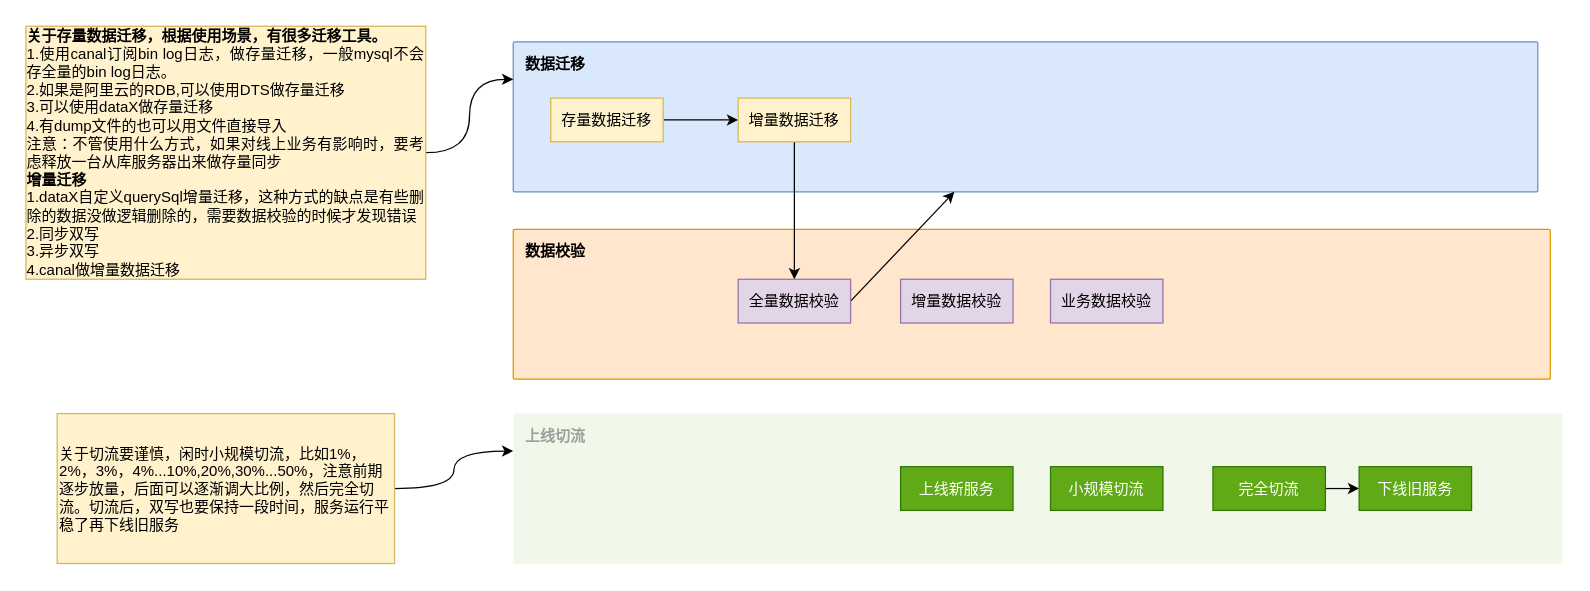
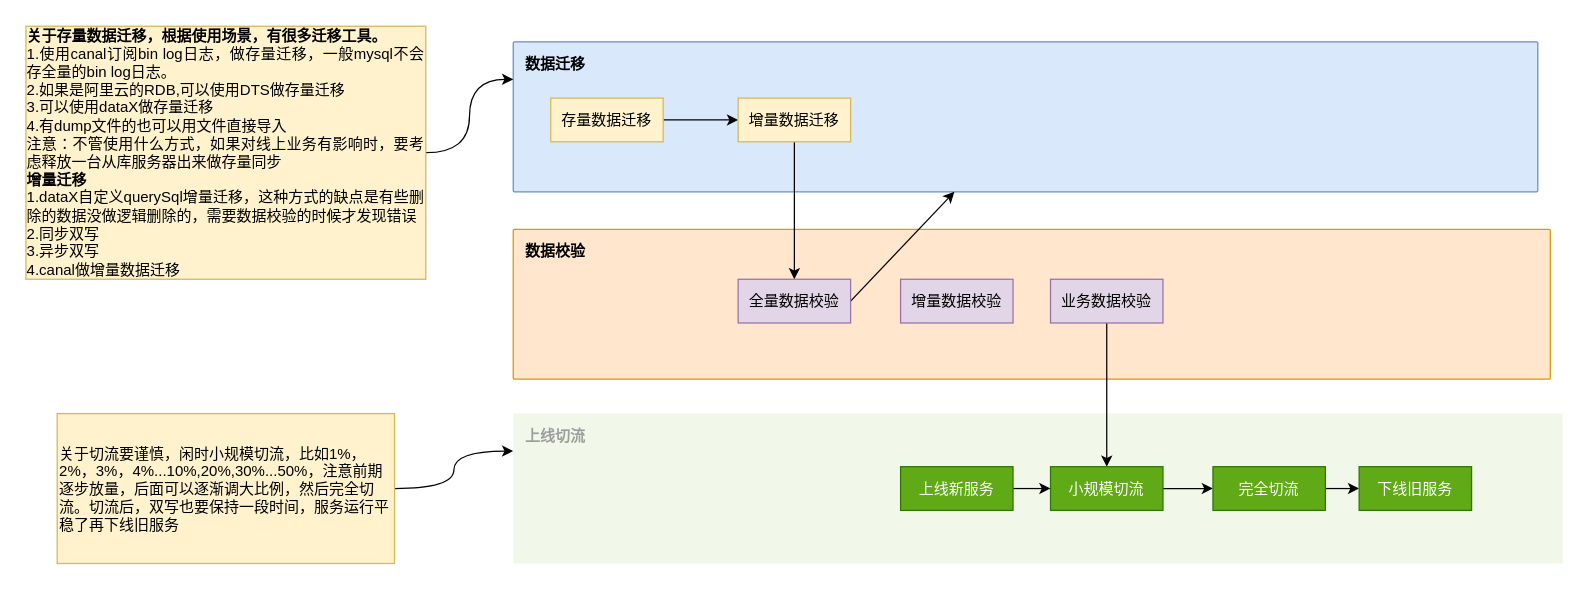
none -> (1107, 391)
none -> (1027, 489)
none -> (1184, 489)
